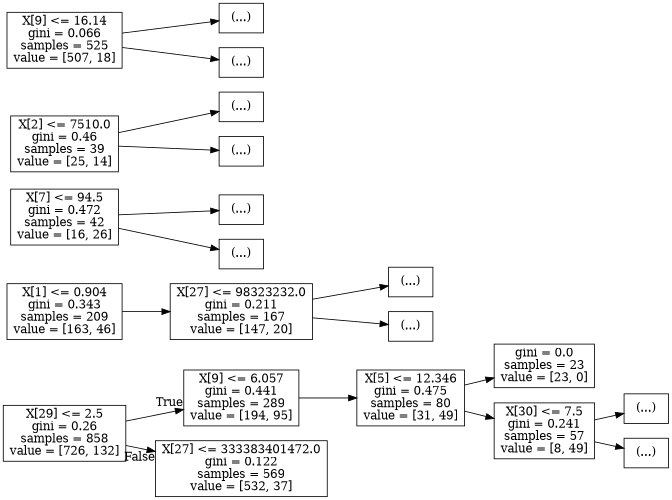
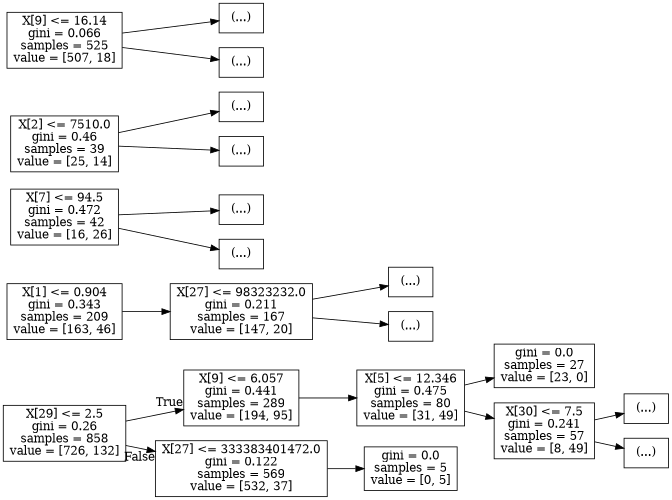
(544, 366) -> (544, 366)
none -> (411, 469)
